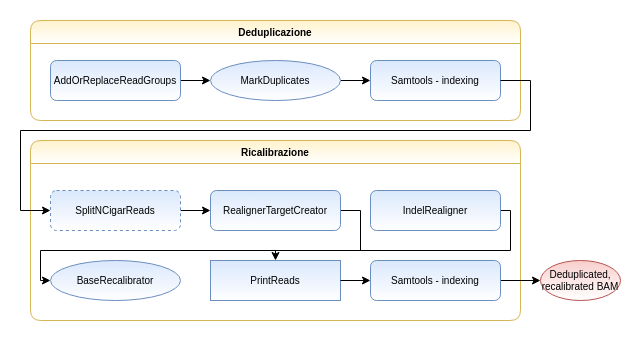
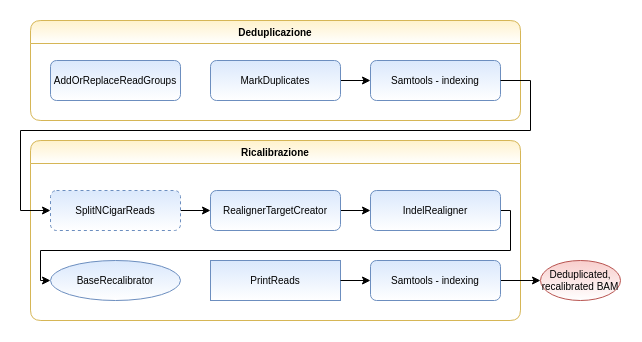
(192, 81) -> none
(276, 81) -> (276, 81)
(361, 228) -> (361, 211)
